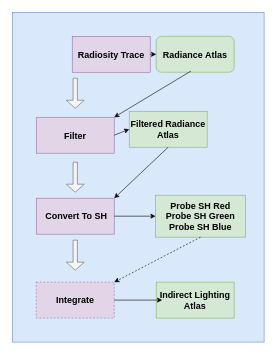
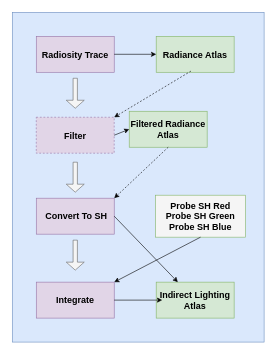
(111, 54) -> (75, 54)
(195, 54) -> (195, 54)
(154, 93) -> (154, 93)
(75, 135) -> (75, 135)
(143, 171) -> (143, 171)
(116, 216) -> (165, 269)
(201, 216) -> (201, 216)
(159, 259) -> (159, 259)
(75, 300) -> (75, 300)
